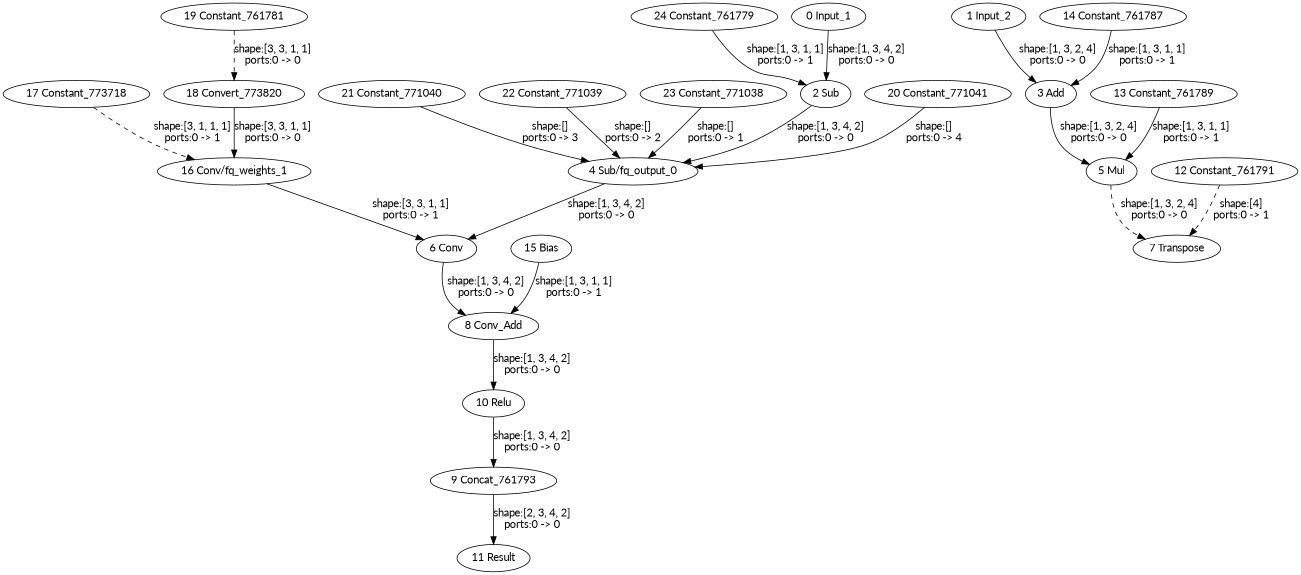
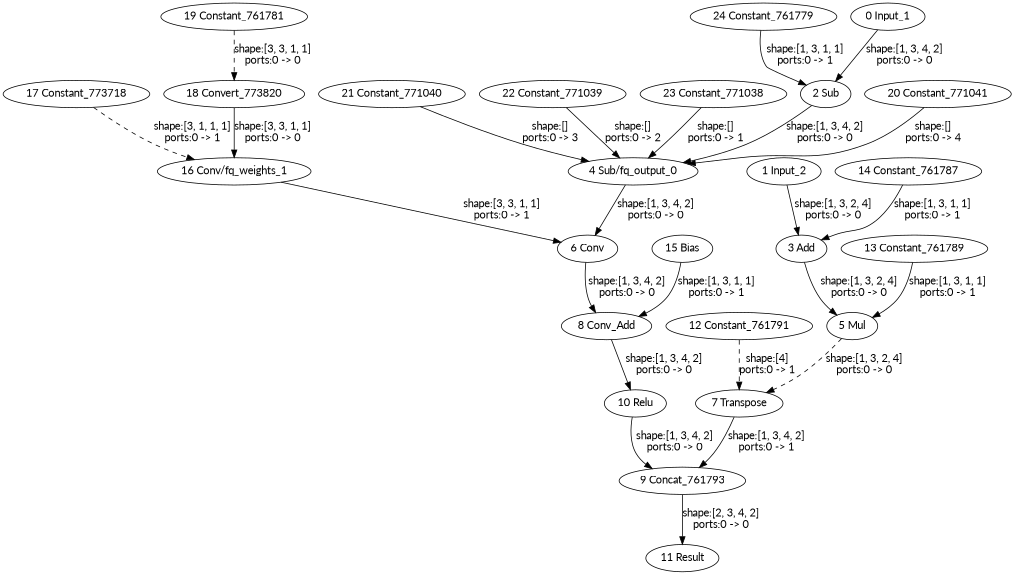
none -> (722, 441)
